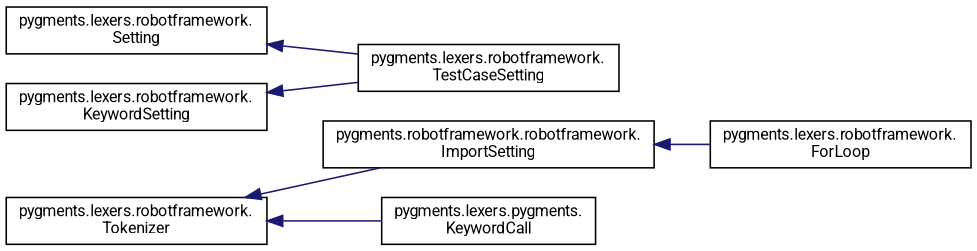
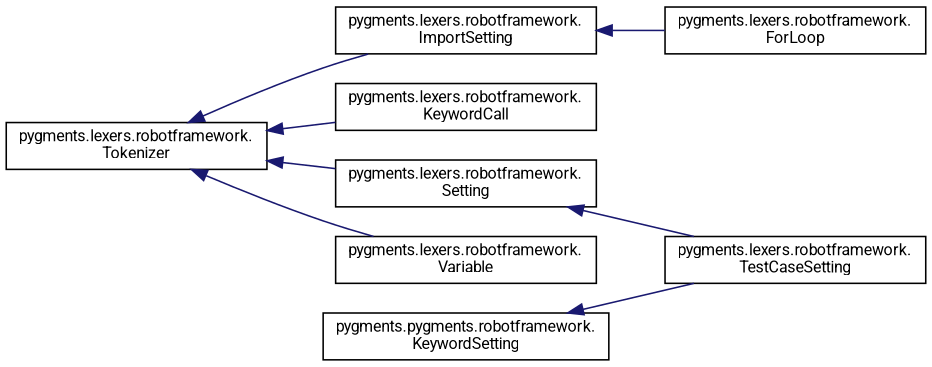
(137, 107) -> (466, 336)
(489, 144) -> (466, 30)
none -> (309, 166)
(489, 221) -> (466, 107)
none -> (466, 260)
